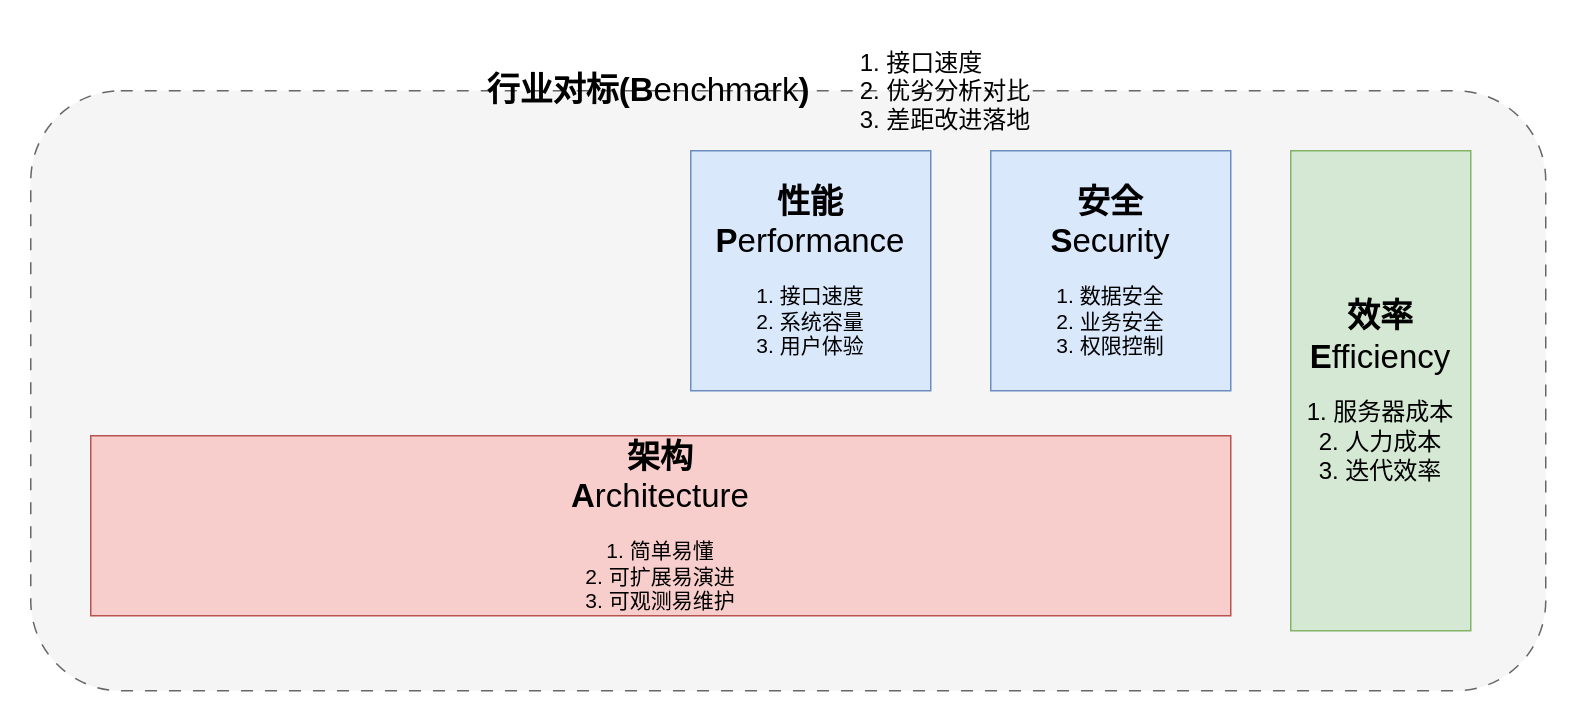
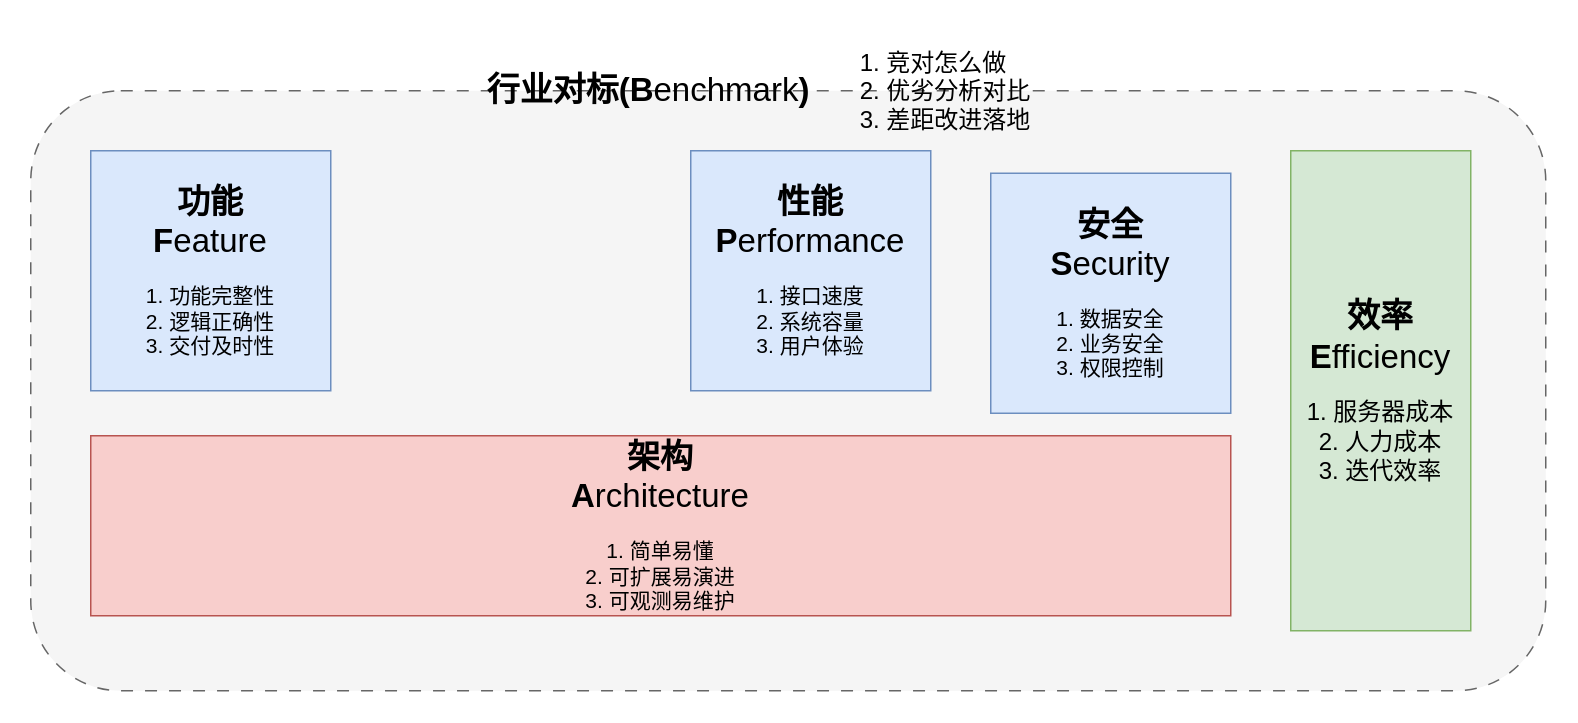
(946, 91) -> (946, 91)
none -> (211, 271)
(1111, 271) -> (1111, 293)
